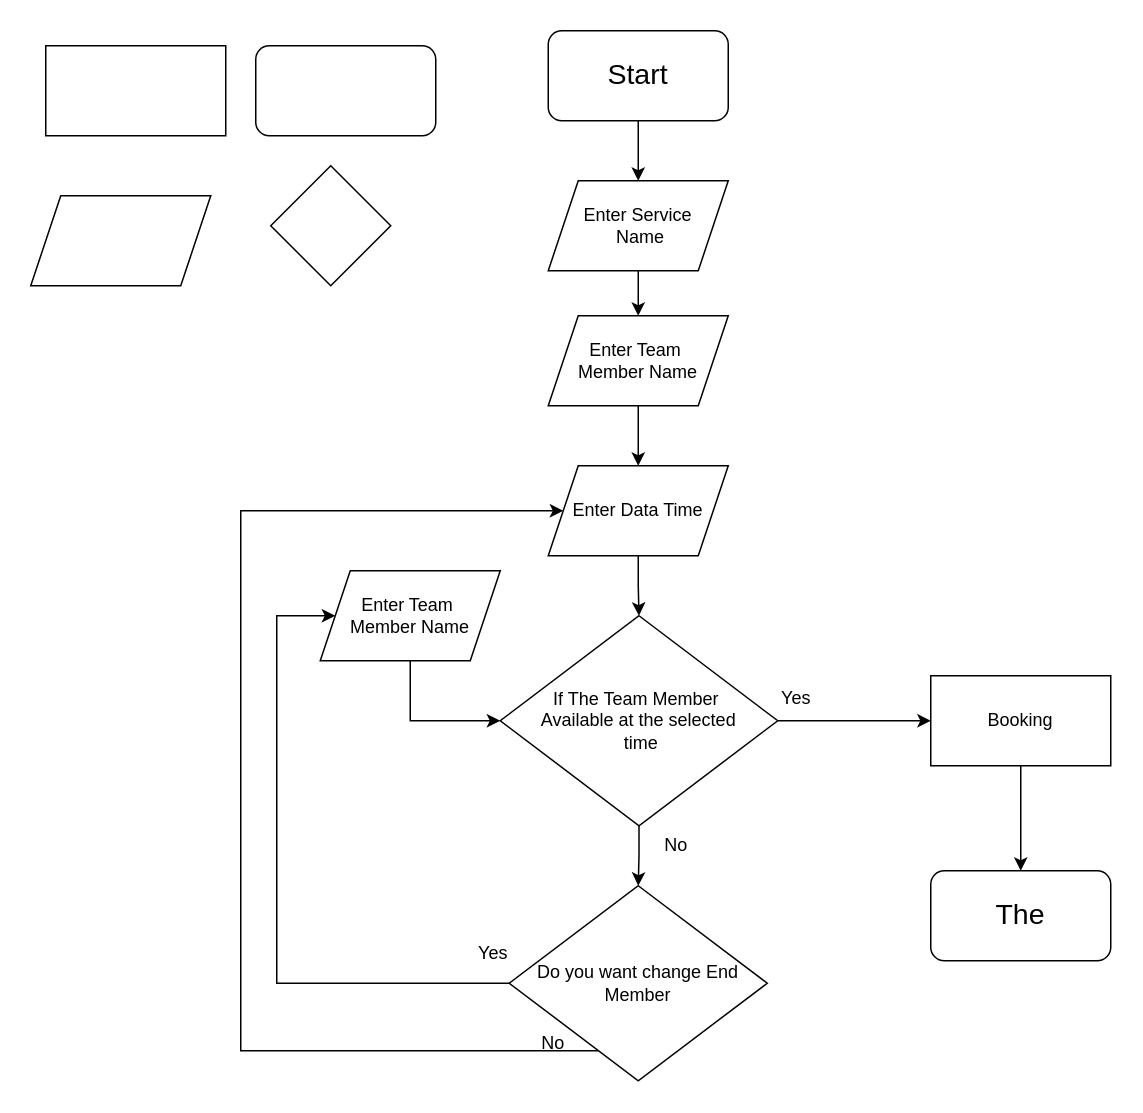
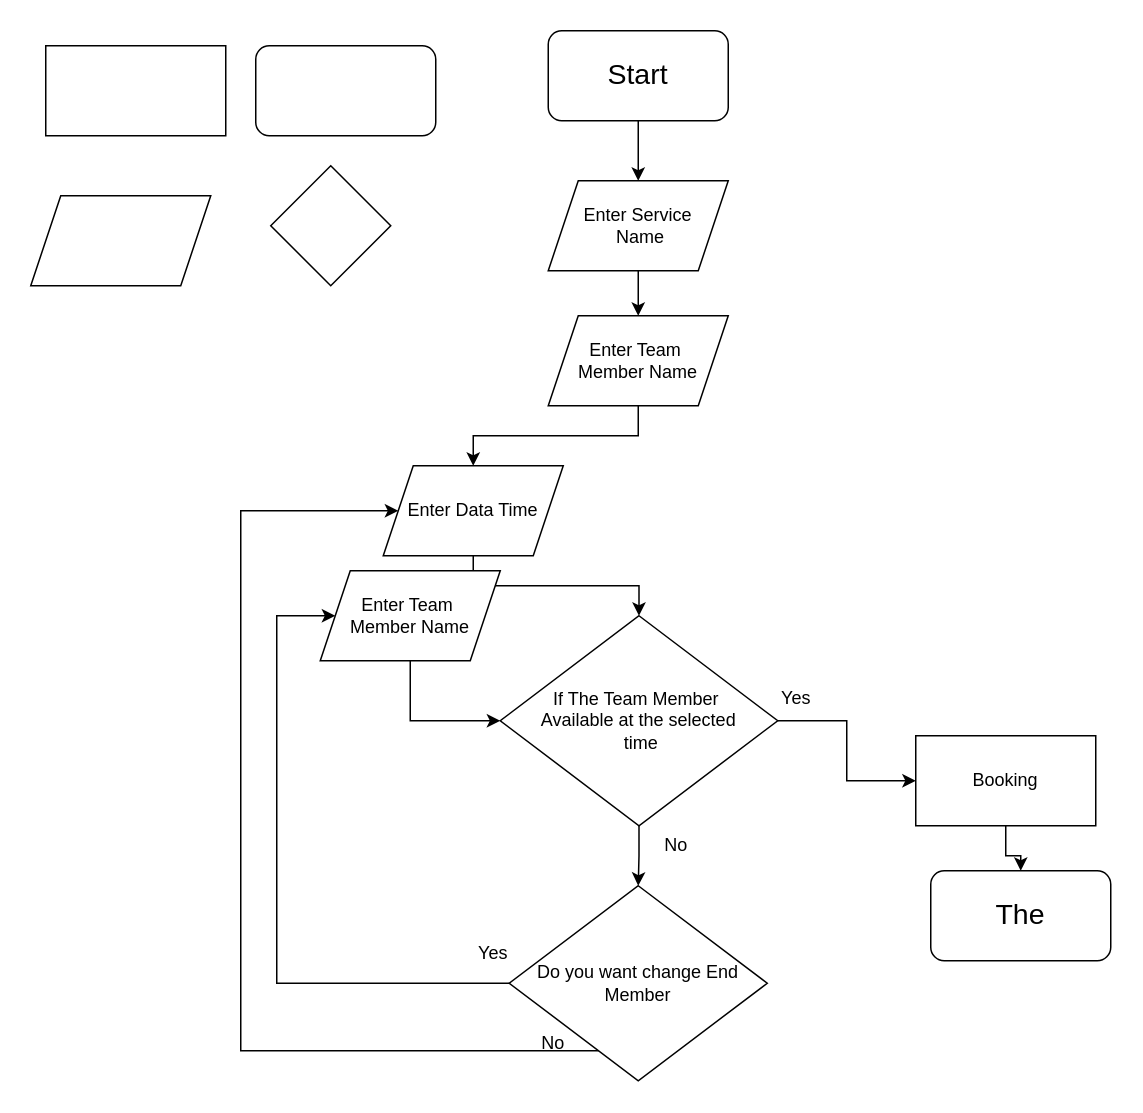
(638, 511) -> (473, 511)
(1021, 721) -> (1006, 781)
